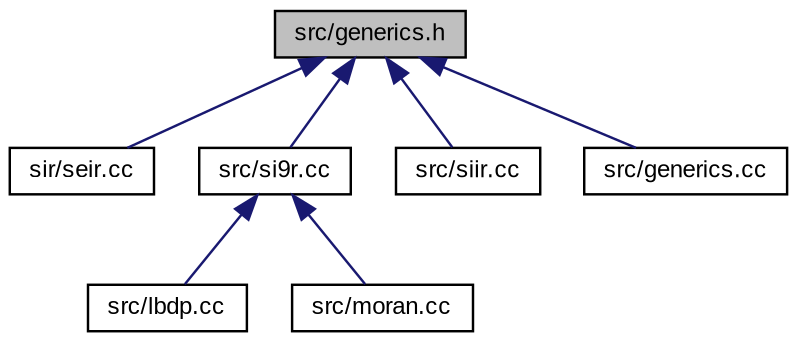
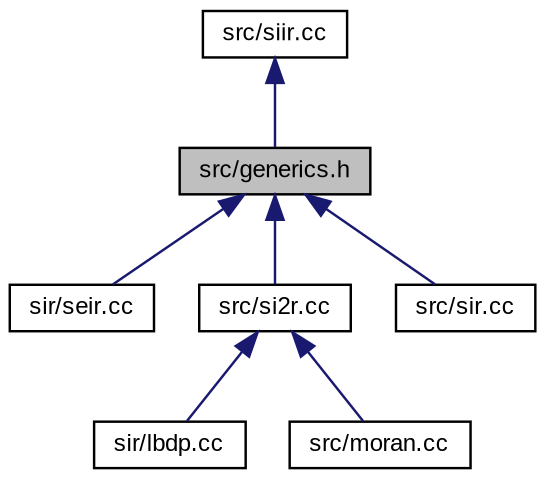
(427, 113) -> (275, 115)
(275, 171) -> (275, 308)
(686, 171) -> (466, 308)
(167, 308) -> (170, 445)
